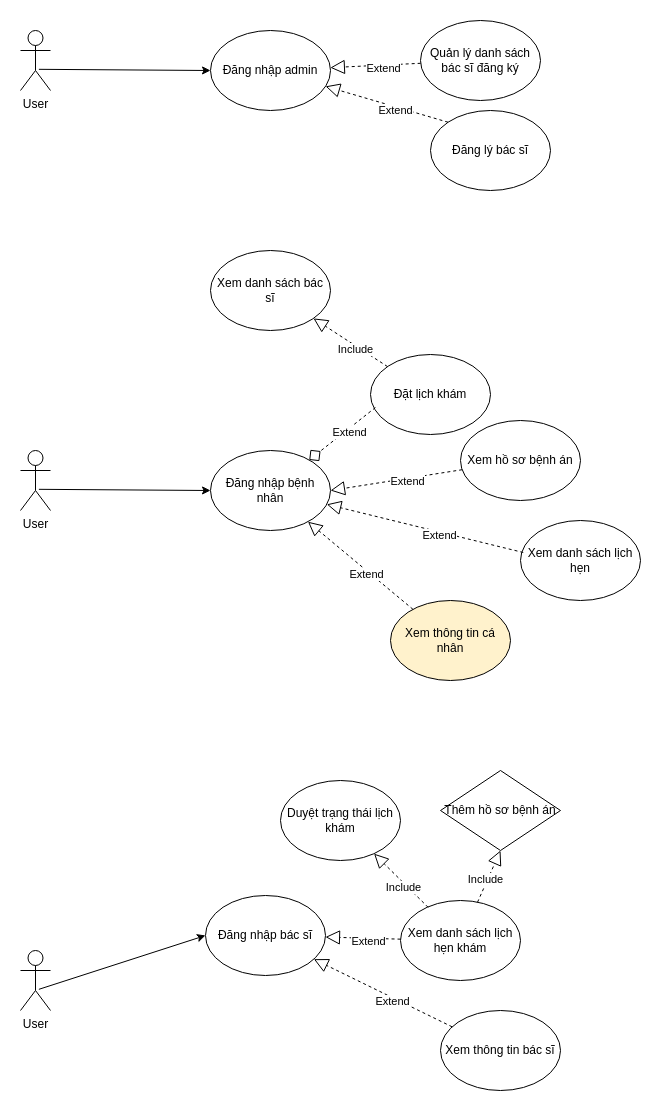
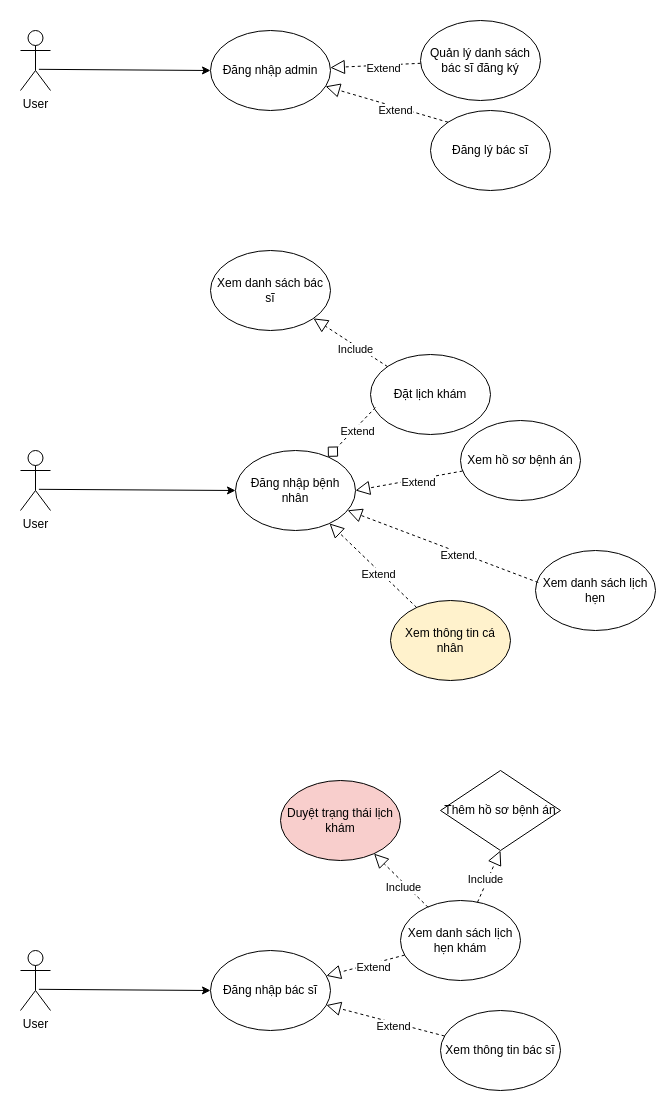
(271, 491) -> (296, 491)
(581, 561) -> (596, 591)
(341, 821) -> (341, 821)
(266, 936) -> (271, 991)
